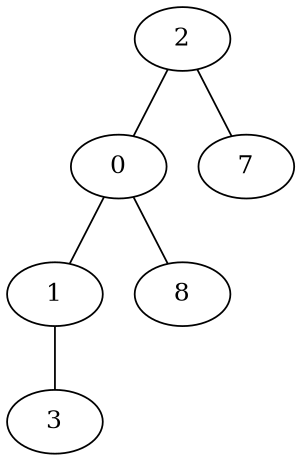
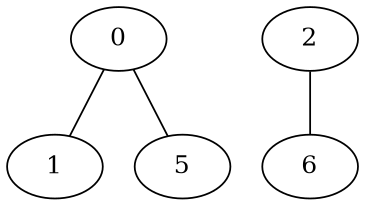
(151, 103) -> none
(246, 167) -> (310, 167)
(183, 294) -> (183, 167)
(55, 422) -> none
